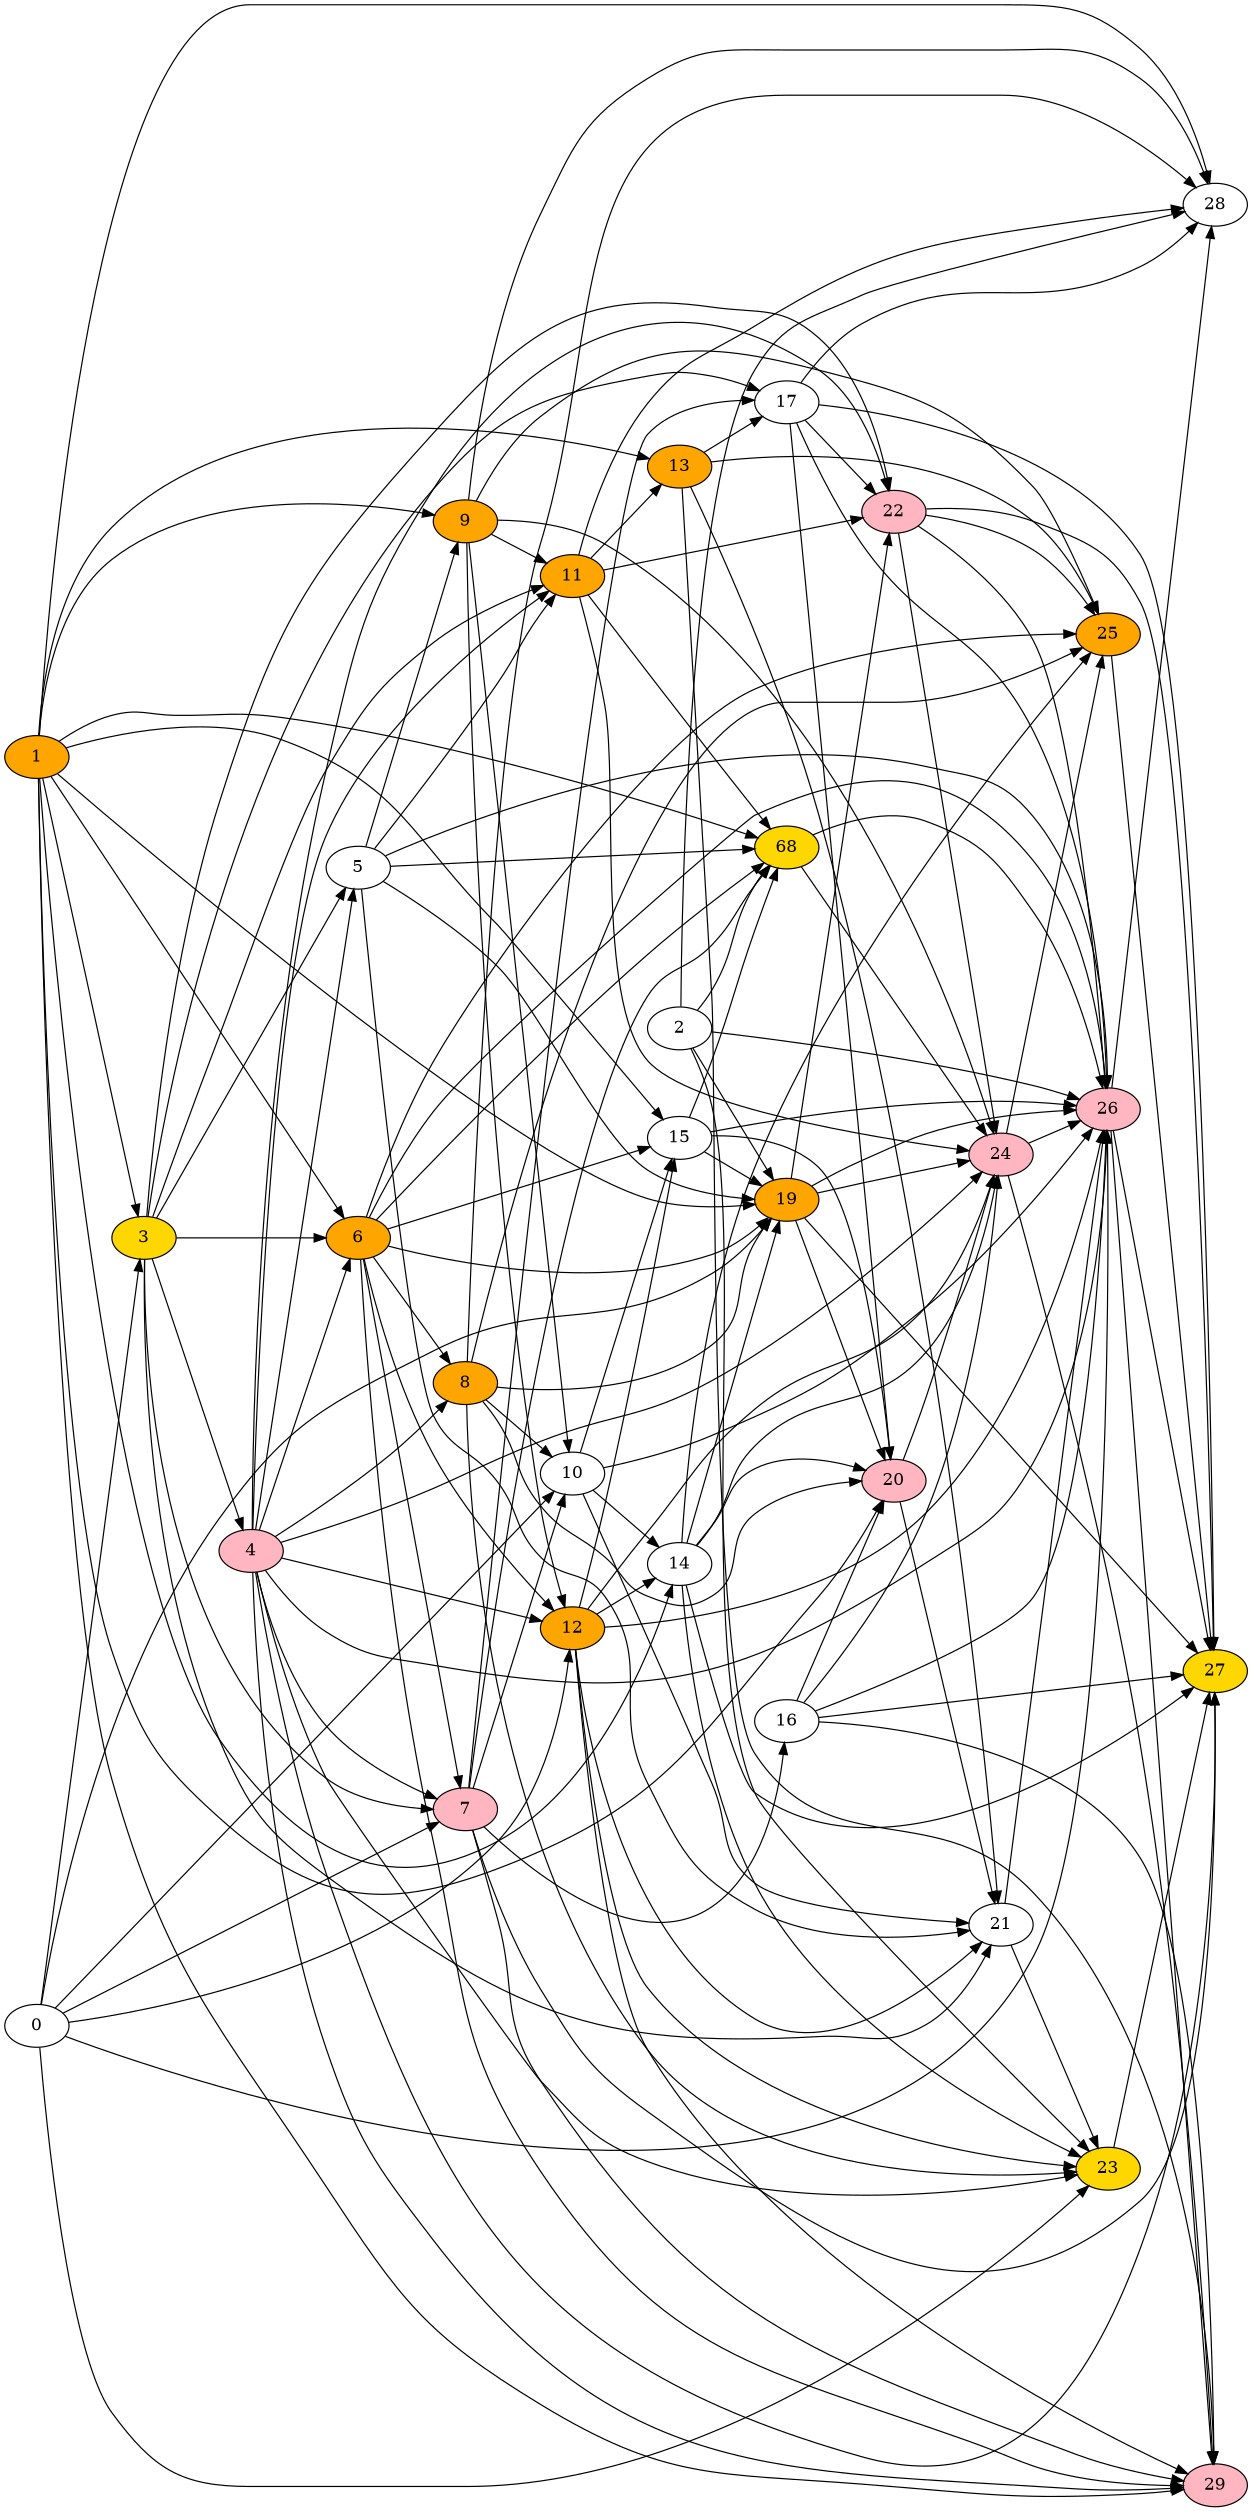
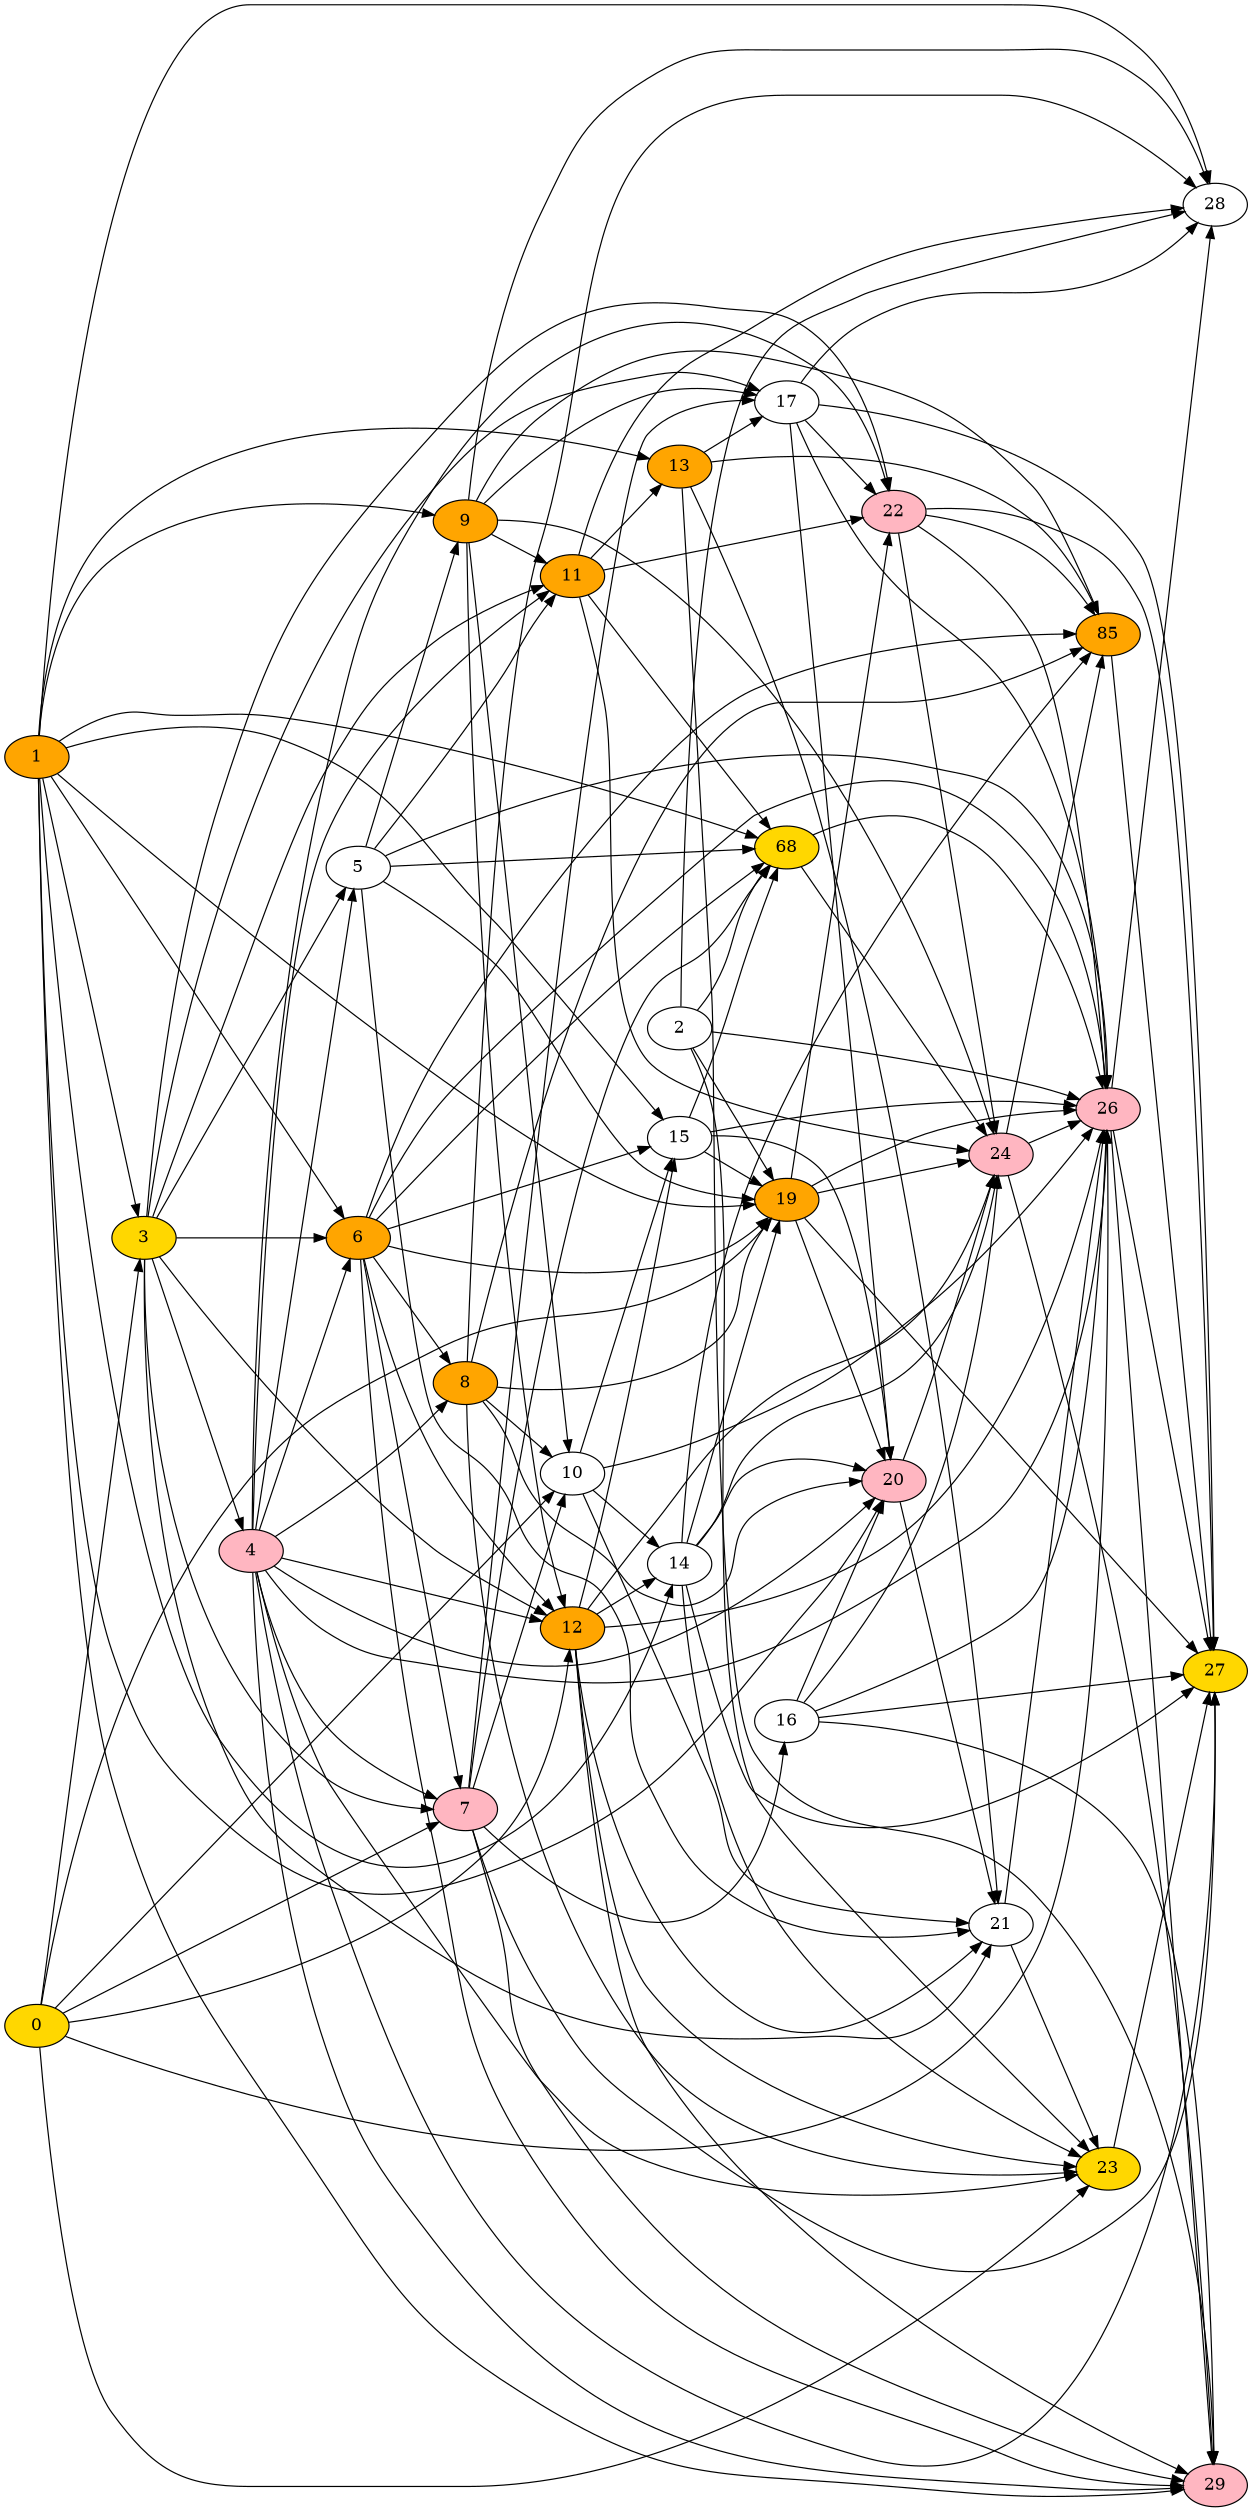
none -> (602, 415)
(1108, 634) -> (1108, 634)
(652, 1407) -> (598, 1661)
none -> (330, 1454)
(37, 2026) -> (37, 2026)
